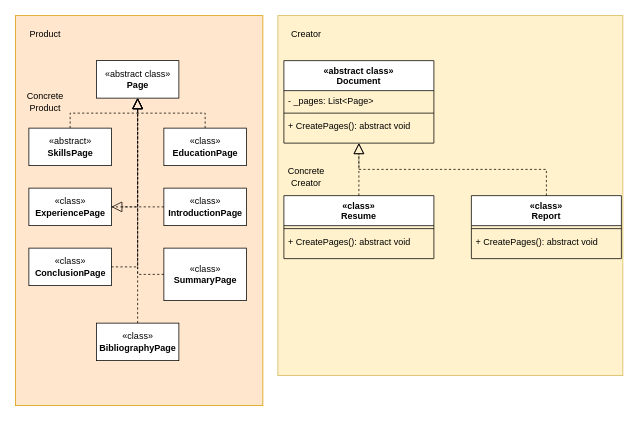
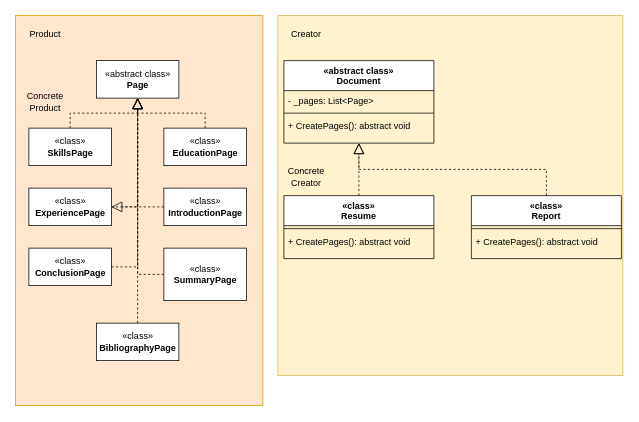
(71, 147) -> (71, 147)
